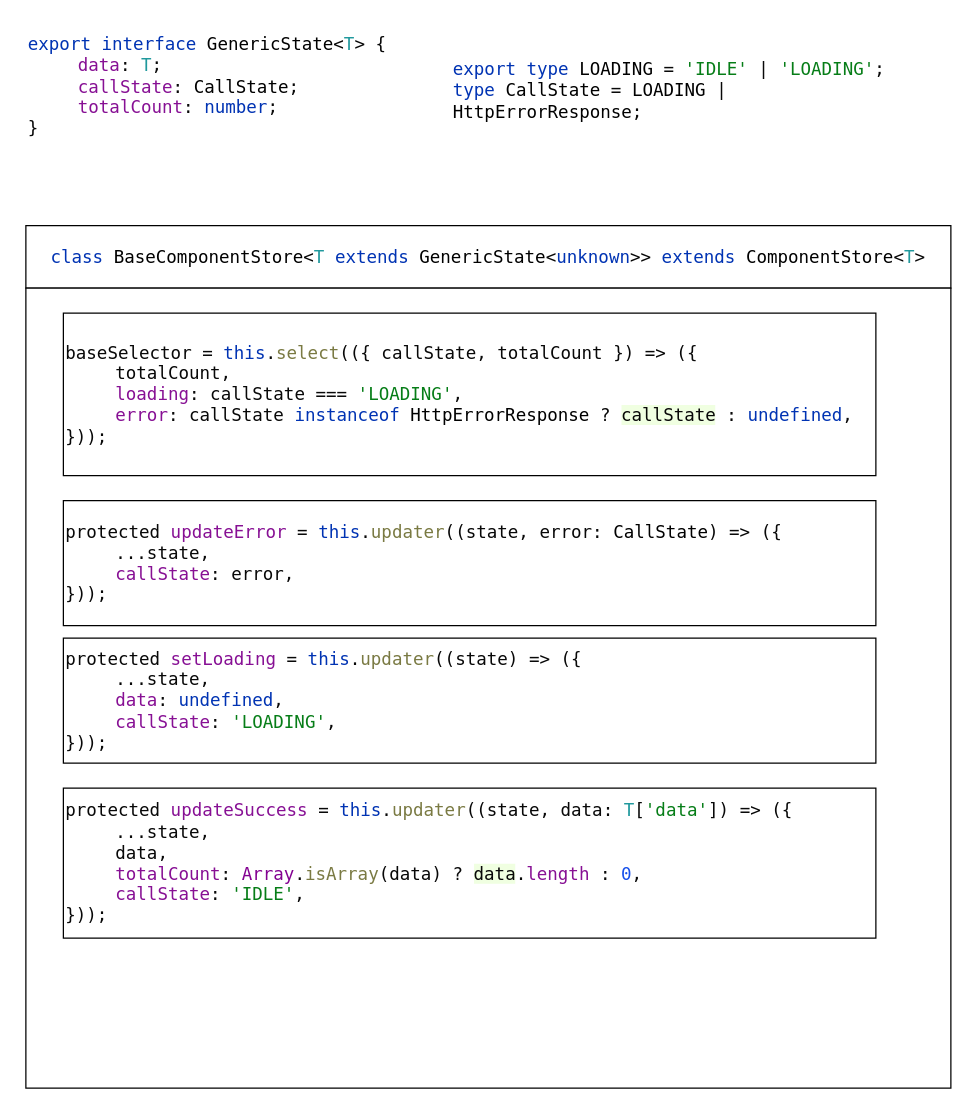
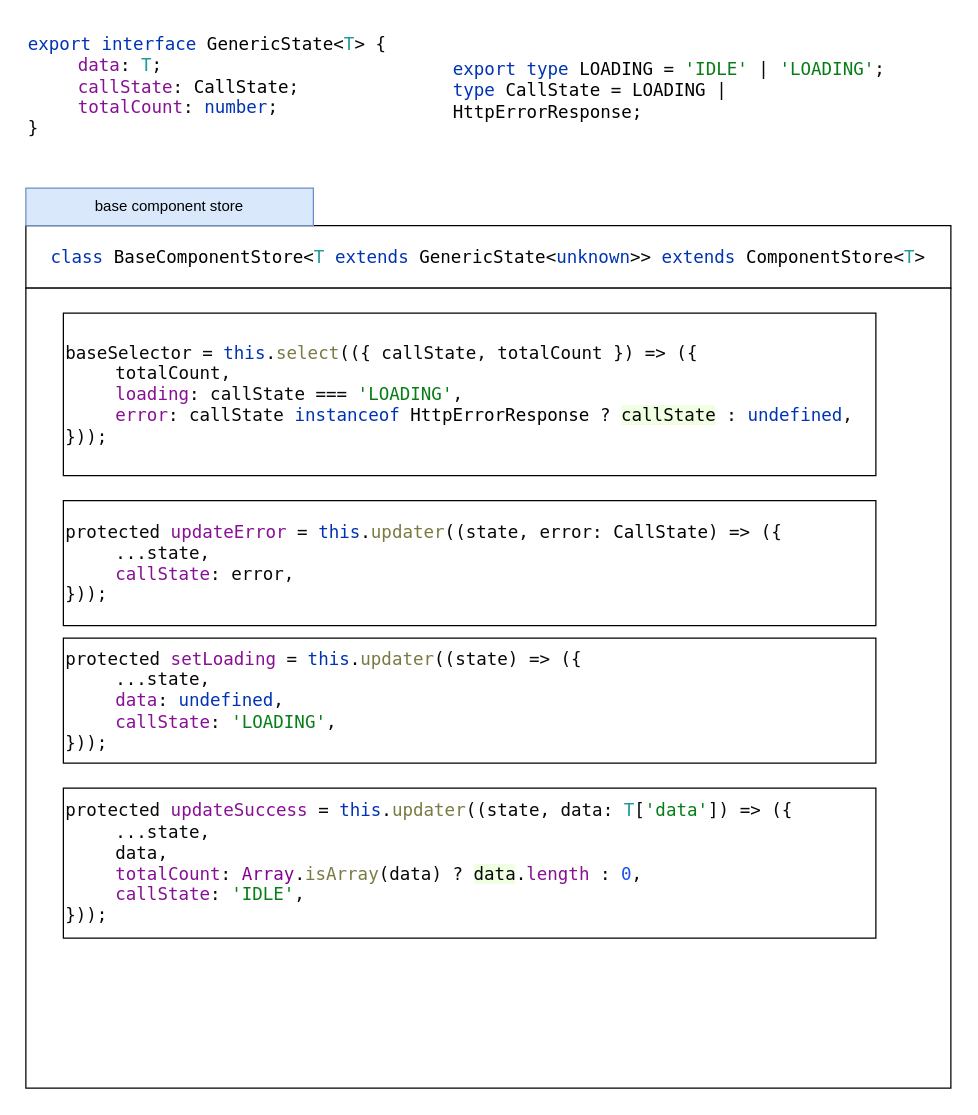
none -> (169, 207)
